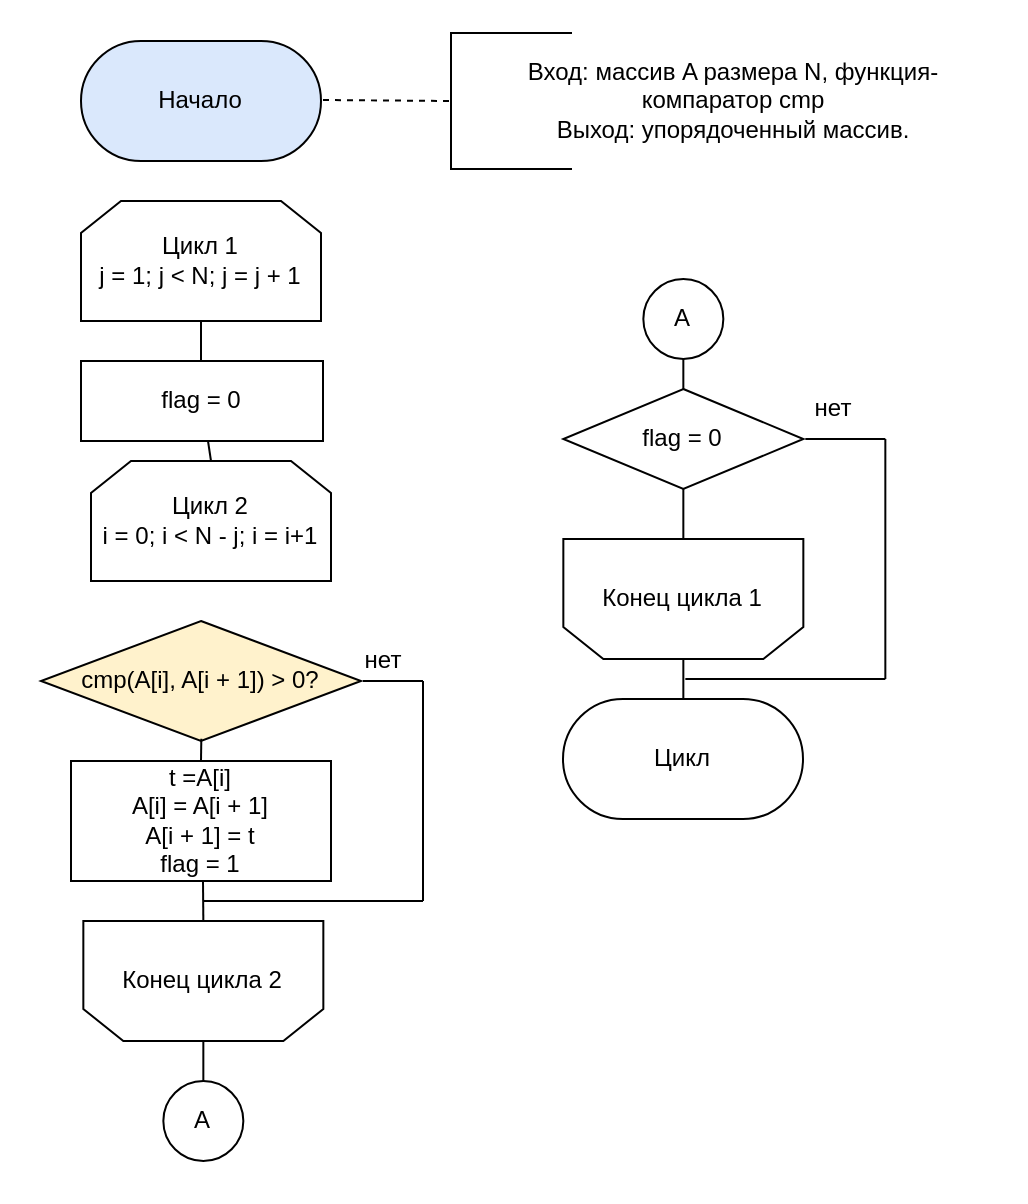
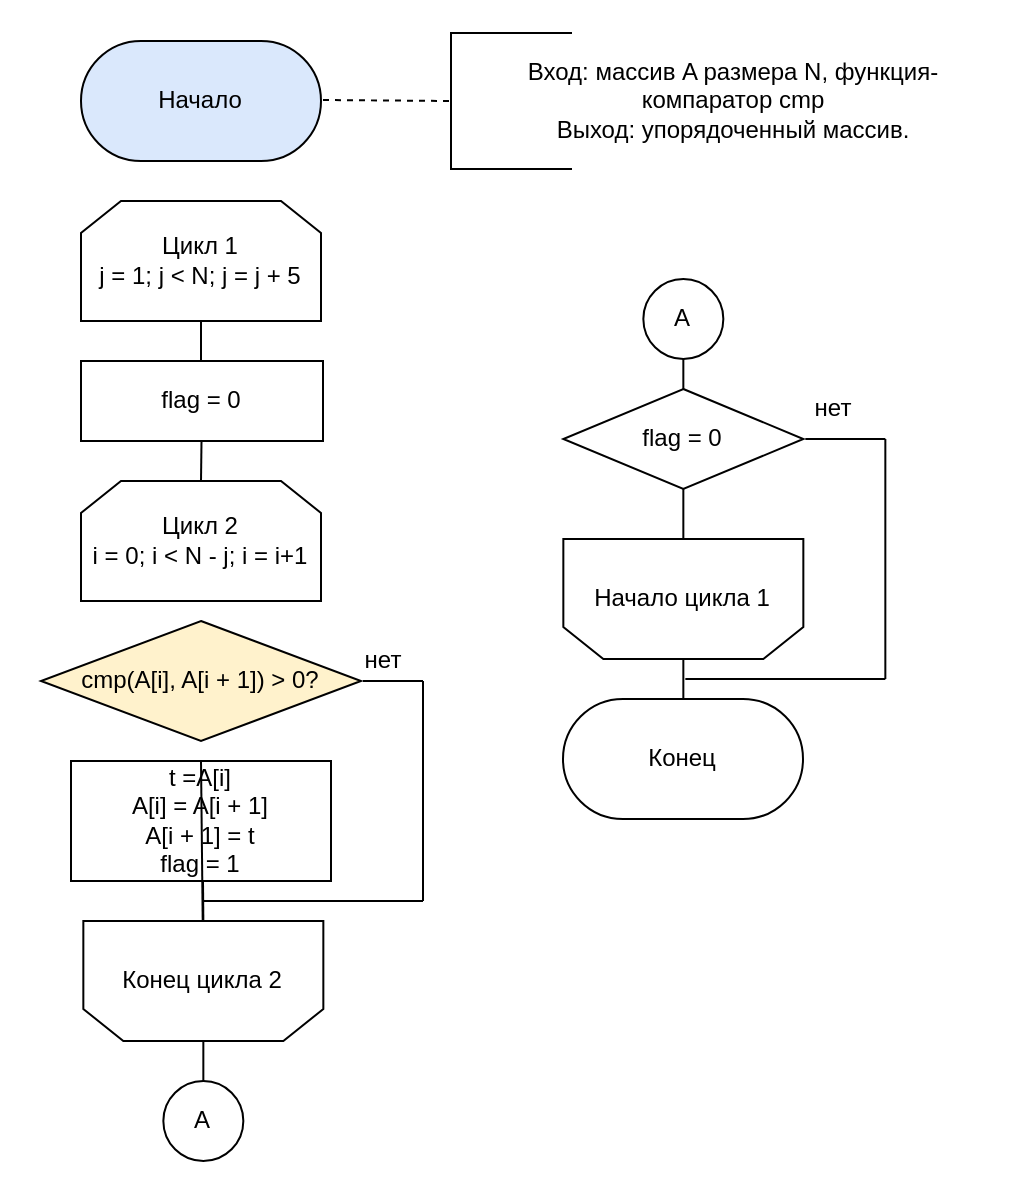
(201, 261) -> (201, 261)
(211, 521) -> (201, 541)
(683, 599) -> (683, 599)
(201, 750) -> (202, 820)
(683, 759) -> (683, 759)
